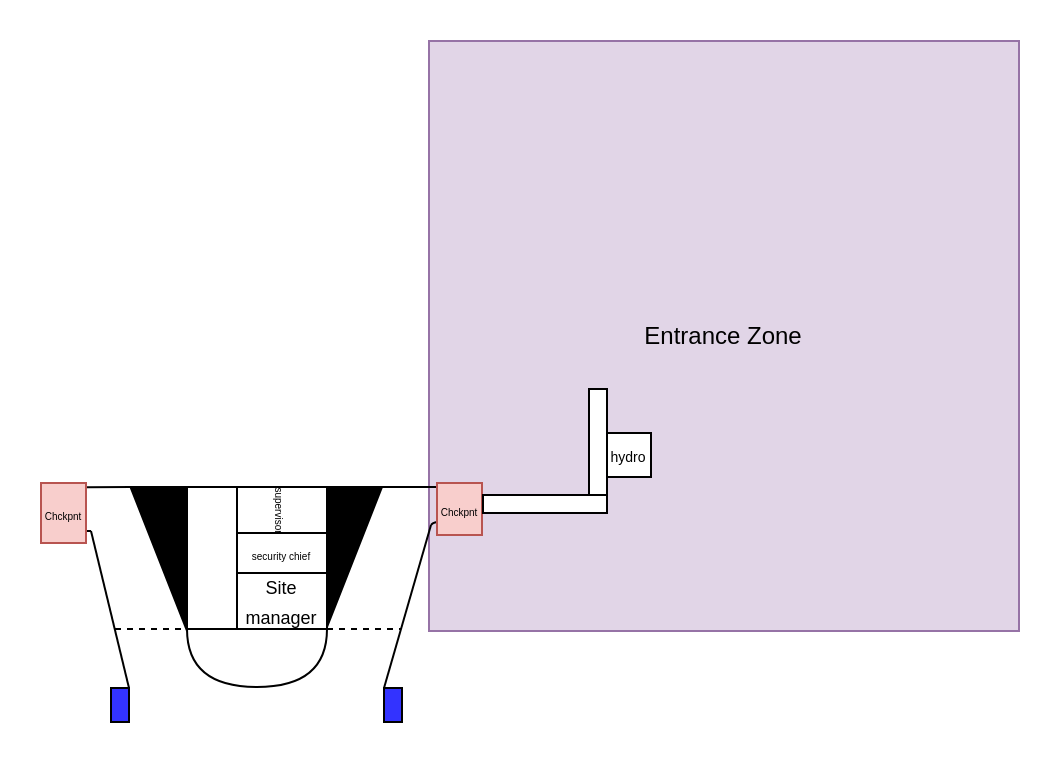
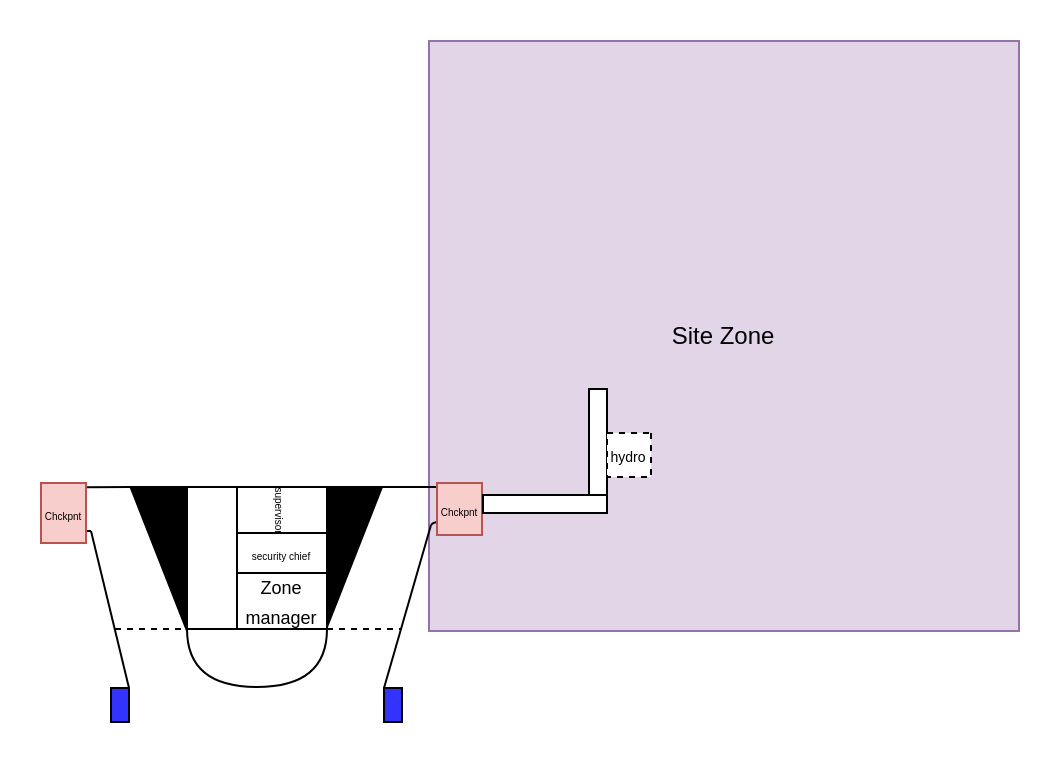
(724, 337) -> (724, 337)
(629, 455) -> (629, 455)
(282, 601) -> (282, 601)
